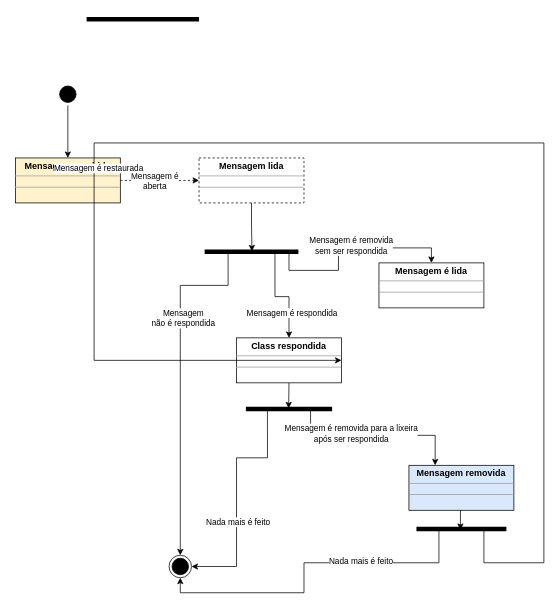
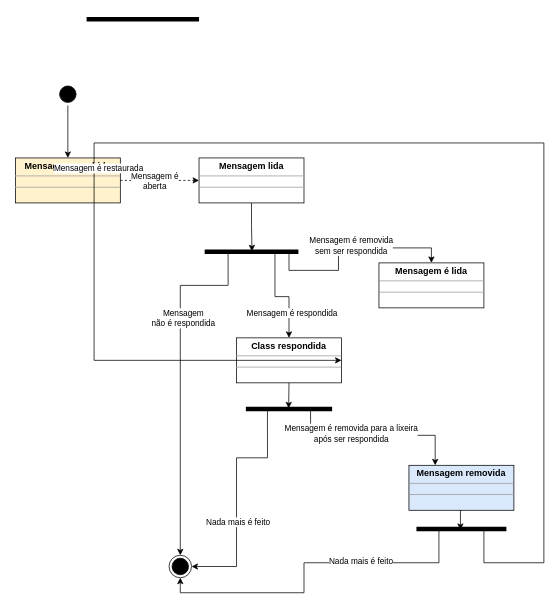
(252, 180) -> (252, 180)
